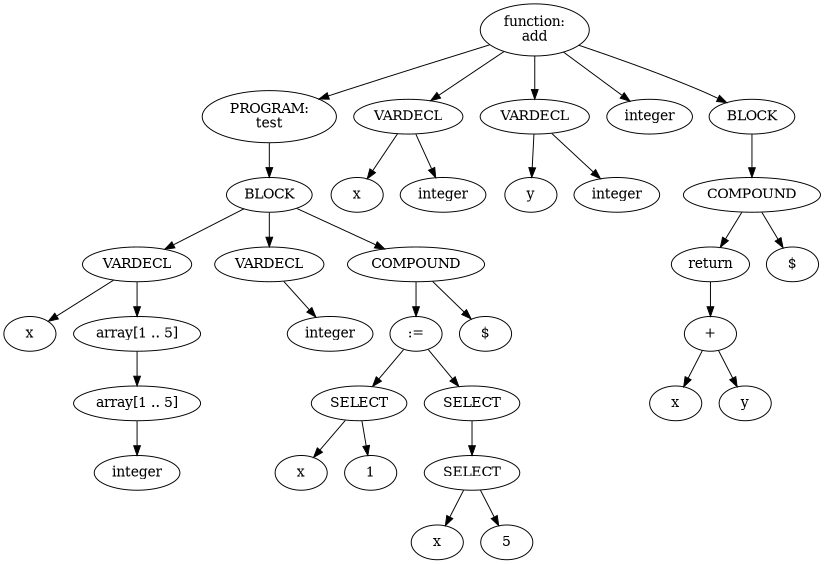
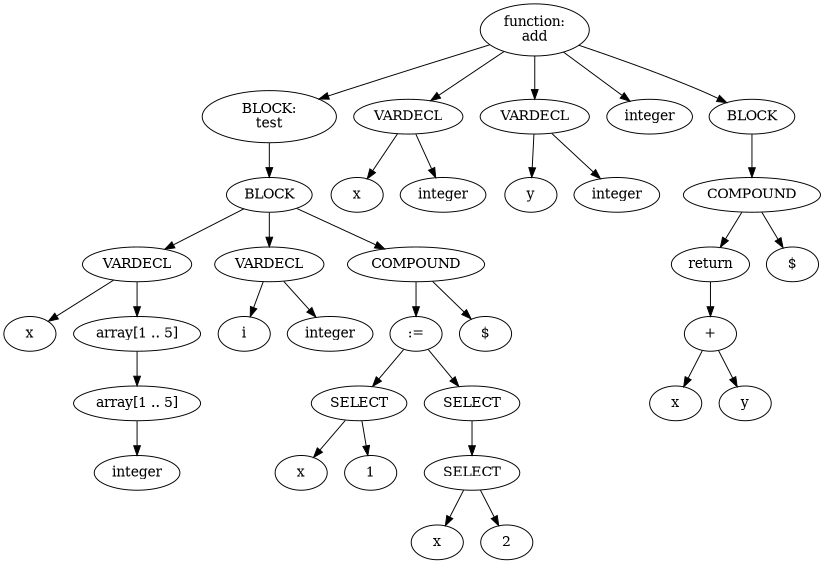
(269, 117) -> (269, 117)
none -> (244, 334)
(507, 542) -> (507, 542)
